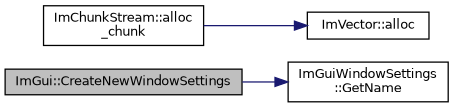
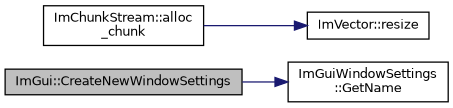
(368, 26) -> (368, 26)
